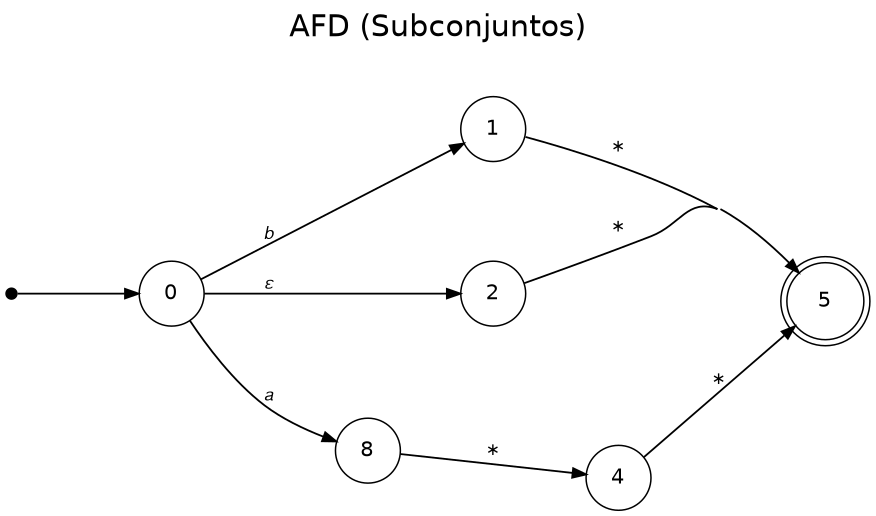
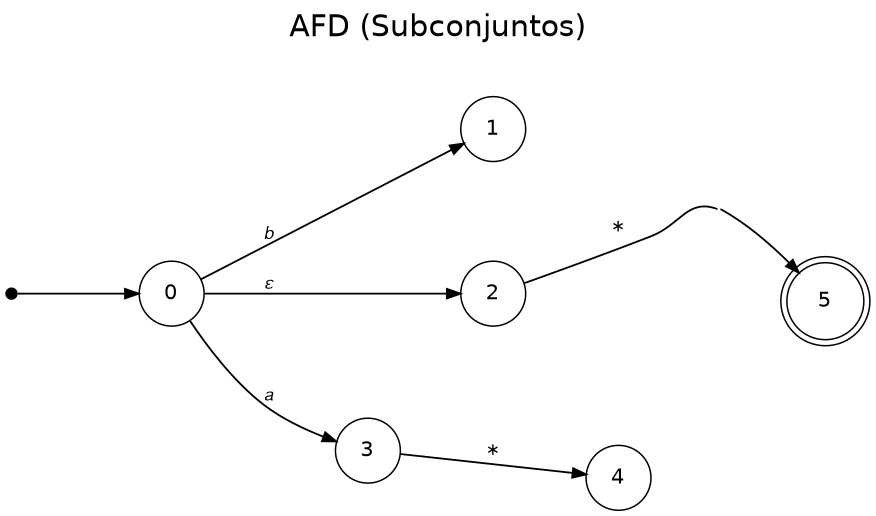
(623, 168) -> none
(714, 396) -> none
(368, 451) -> (368, 451)
